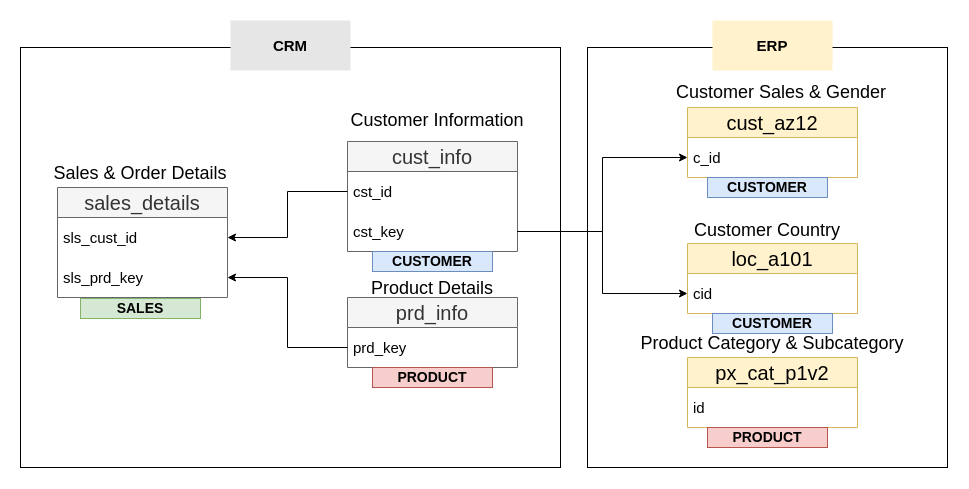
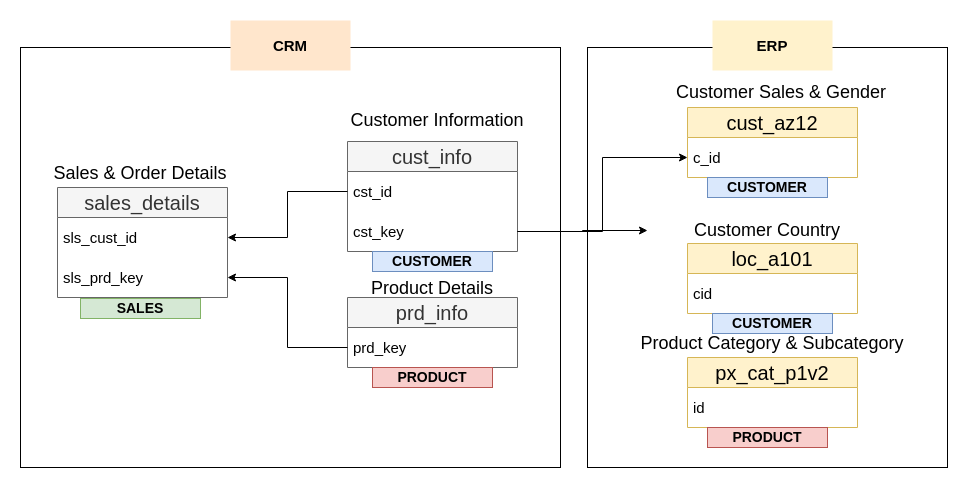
(291, 46) -> (291, 46)
(612, 294) -> (622, 231)
